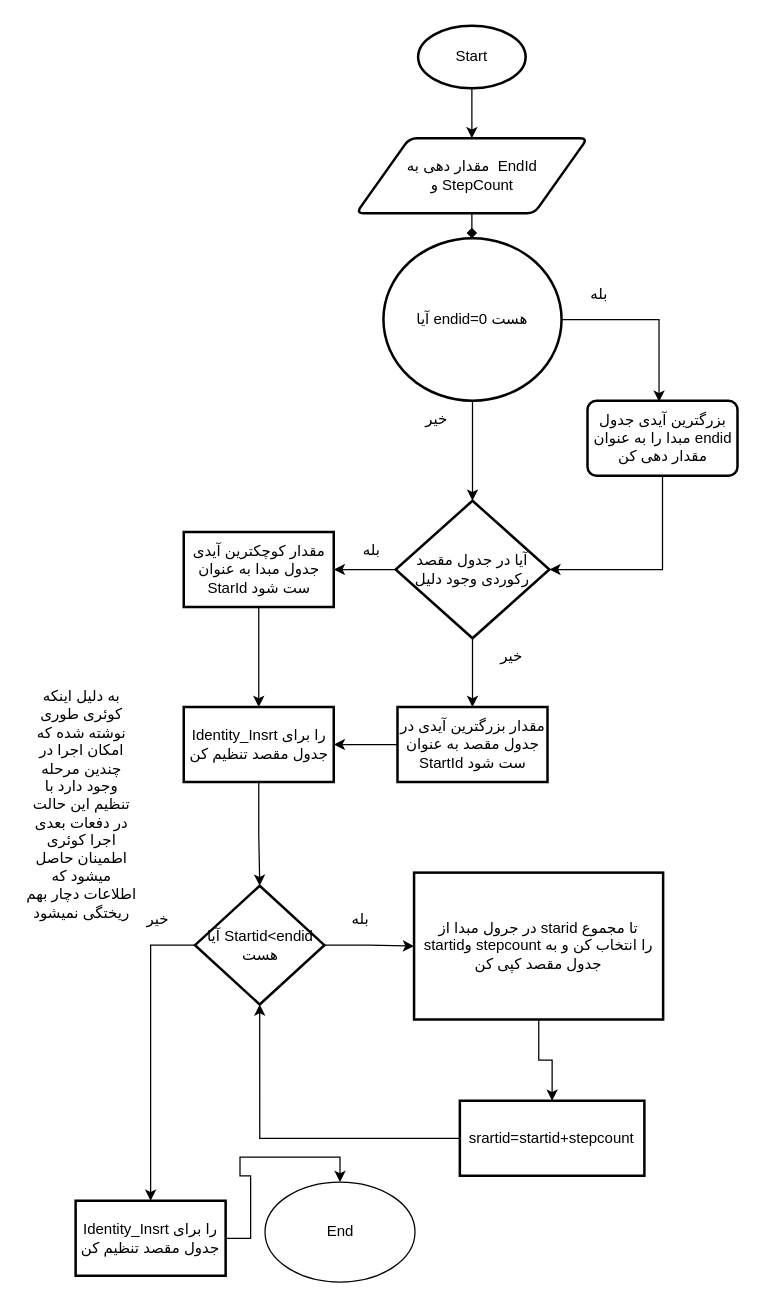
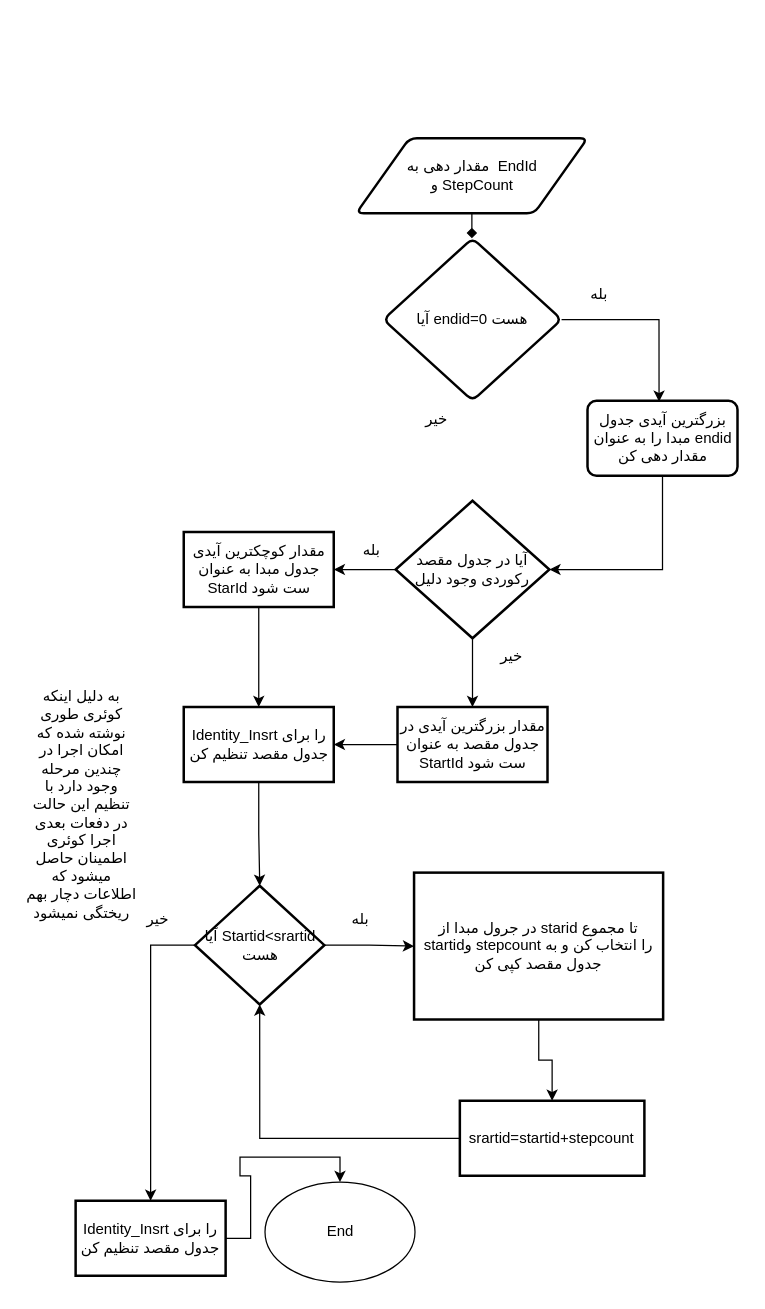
(472, 57) -> none
(472, 109) -> none
(473, 319) -> (473, 319)
(473, 447) -> none
(261, 946) -> (261, 946)
